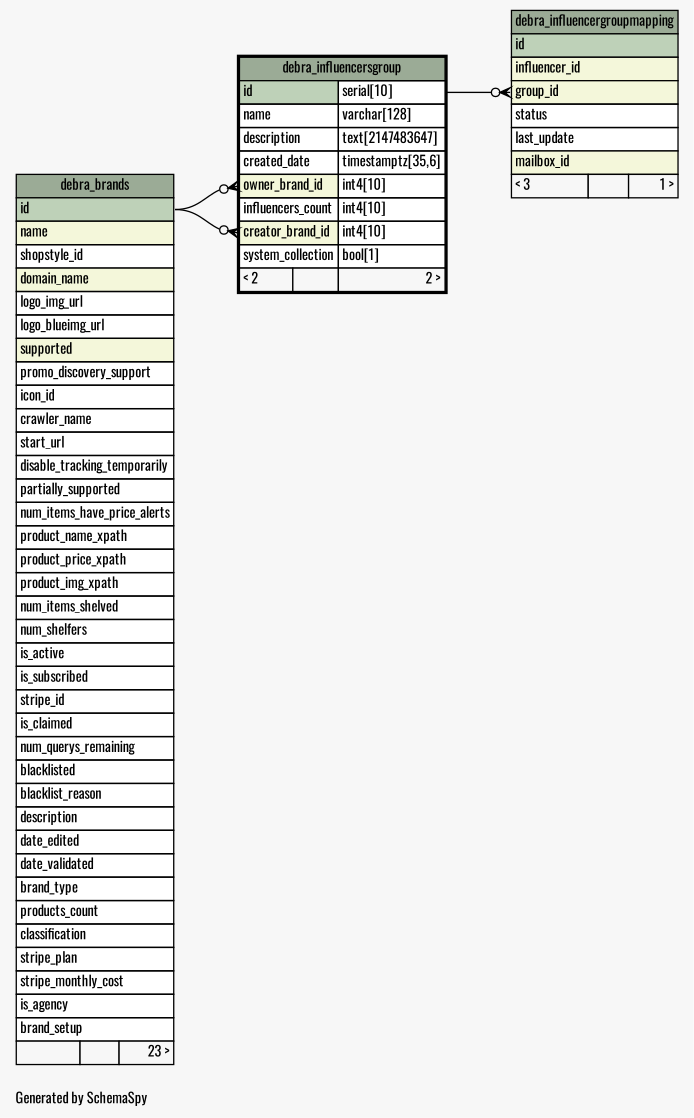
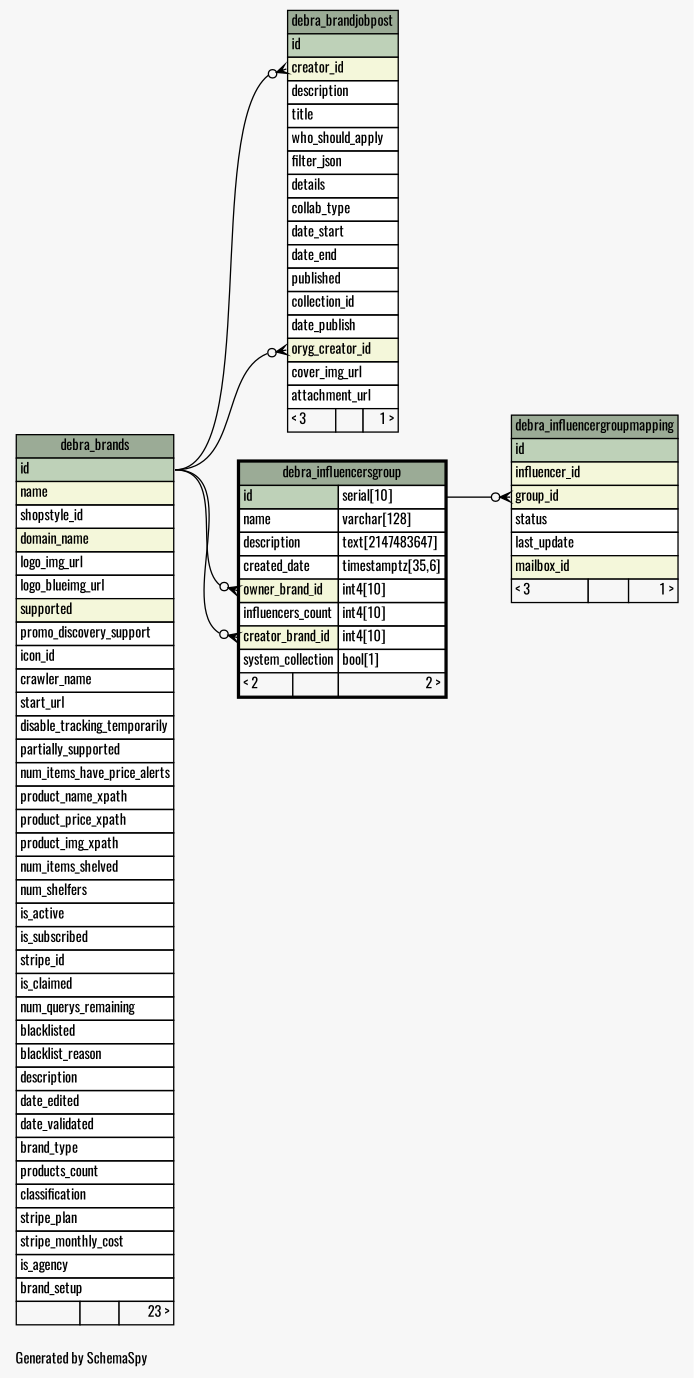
none -> (342, 221)
